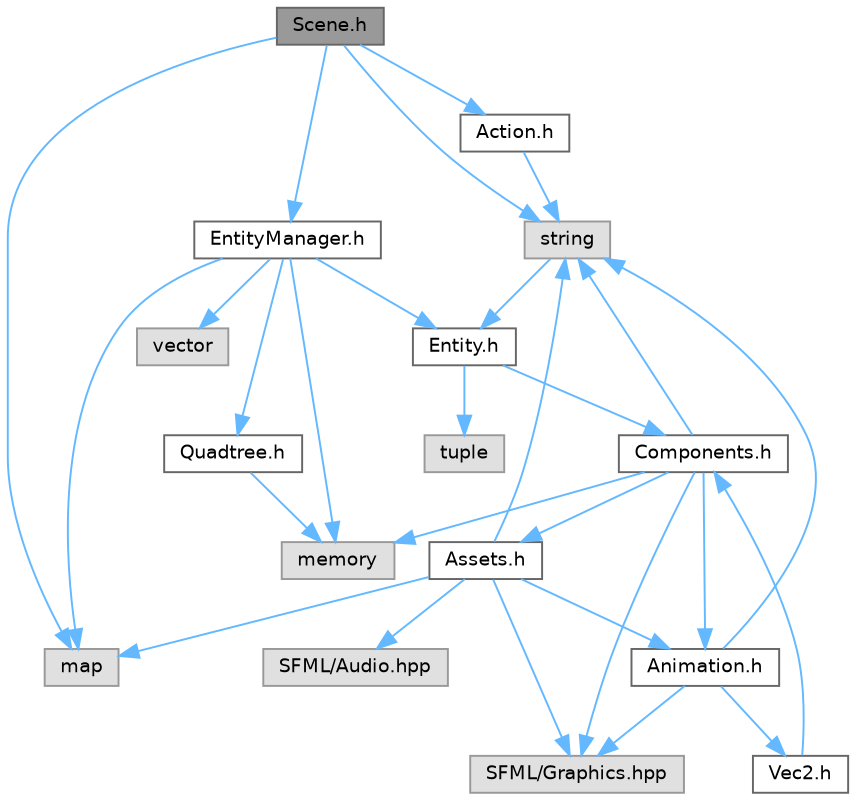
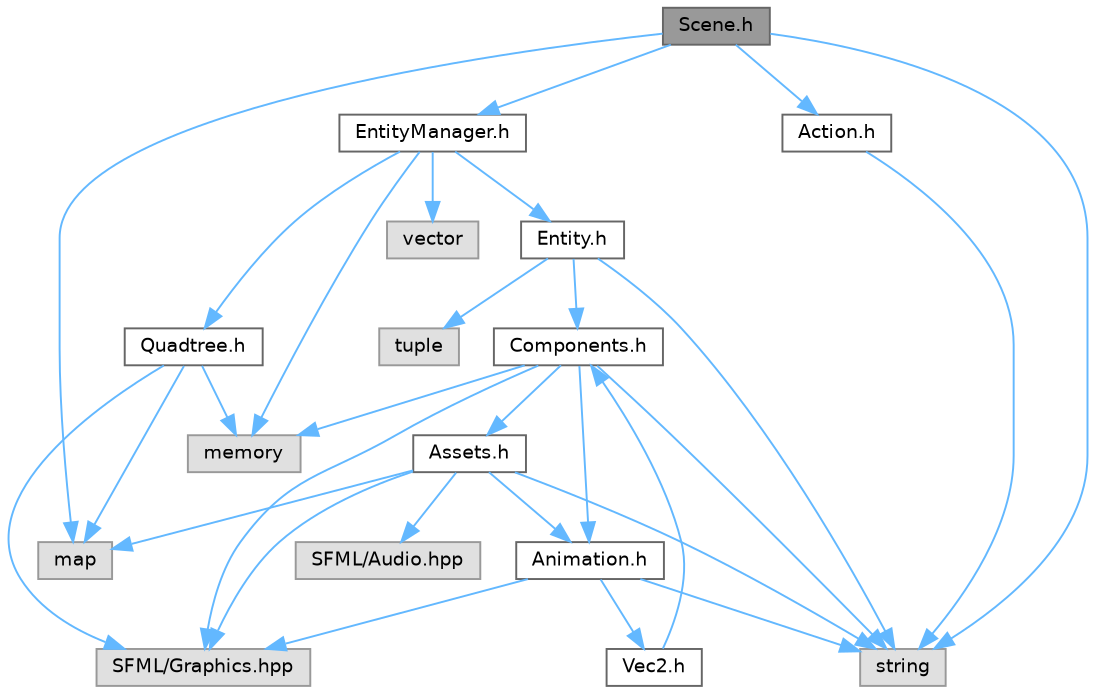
(523, 287) -> (761, 429)
(82, 412) -> (139, 445)
none -> (21, 495)
